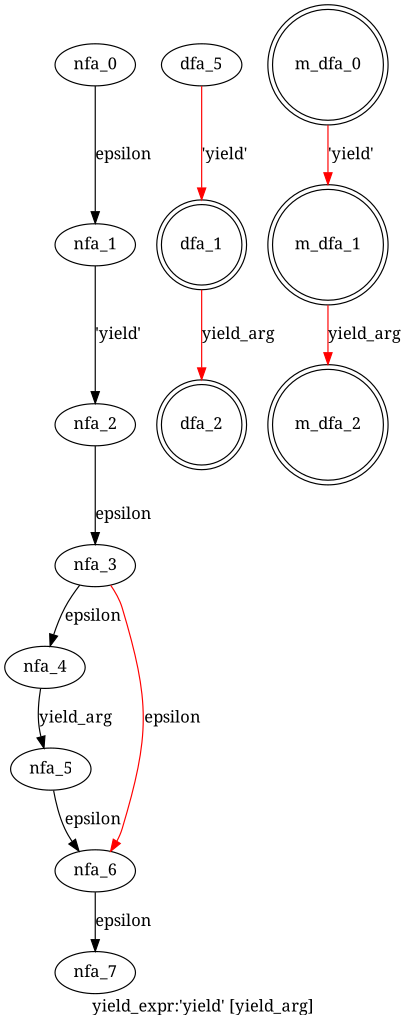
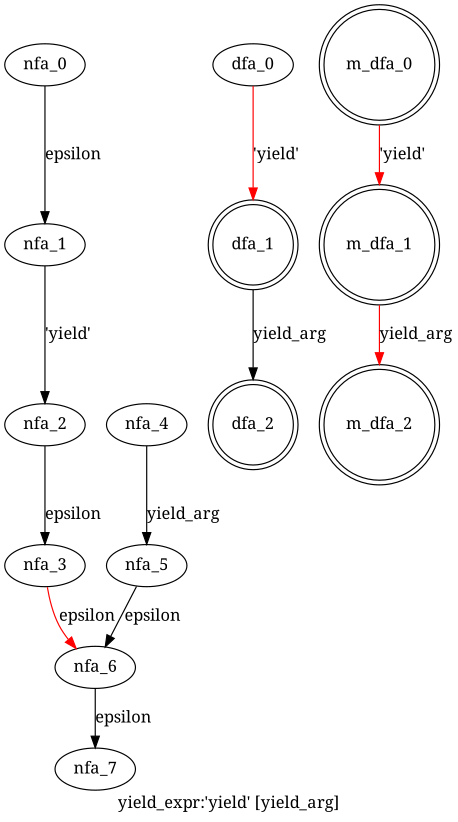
(202, 65) -> (253, 65)
(202, 329) -> (253, 329)
(64, 609) -> none
